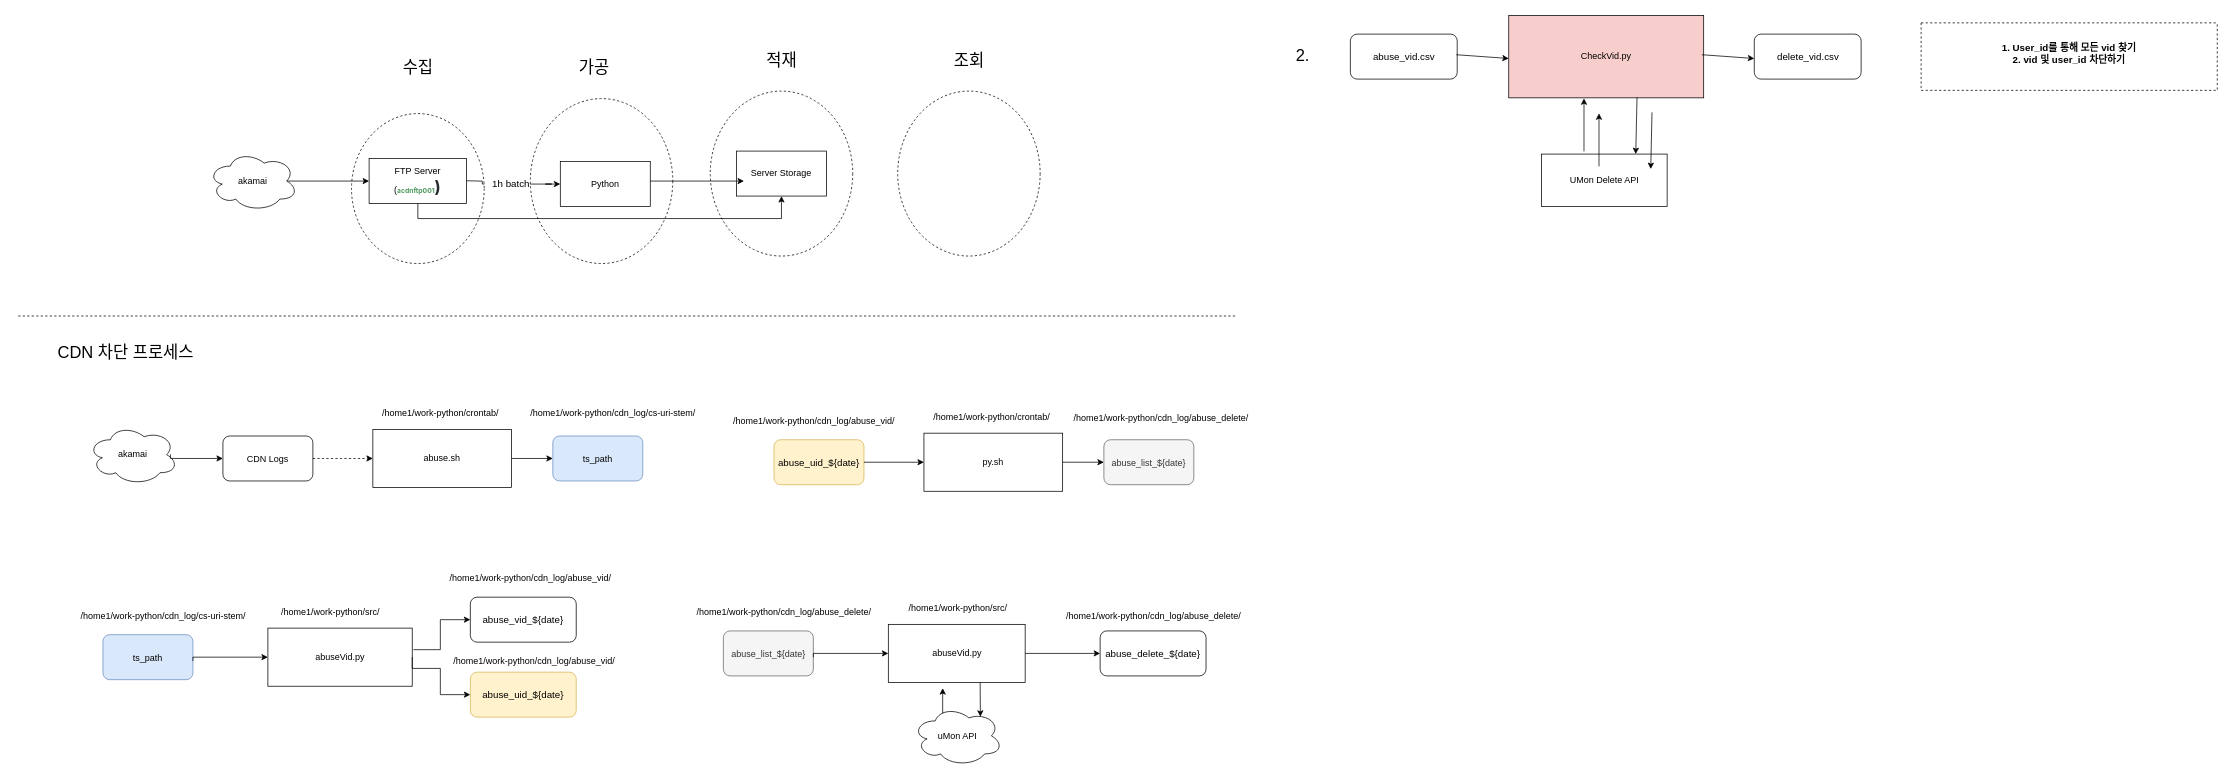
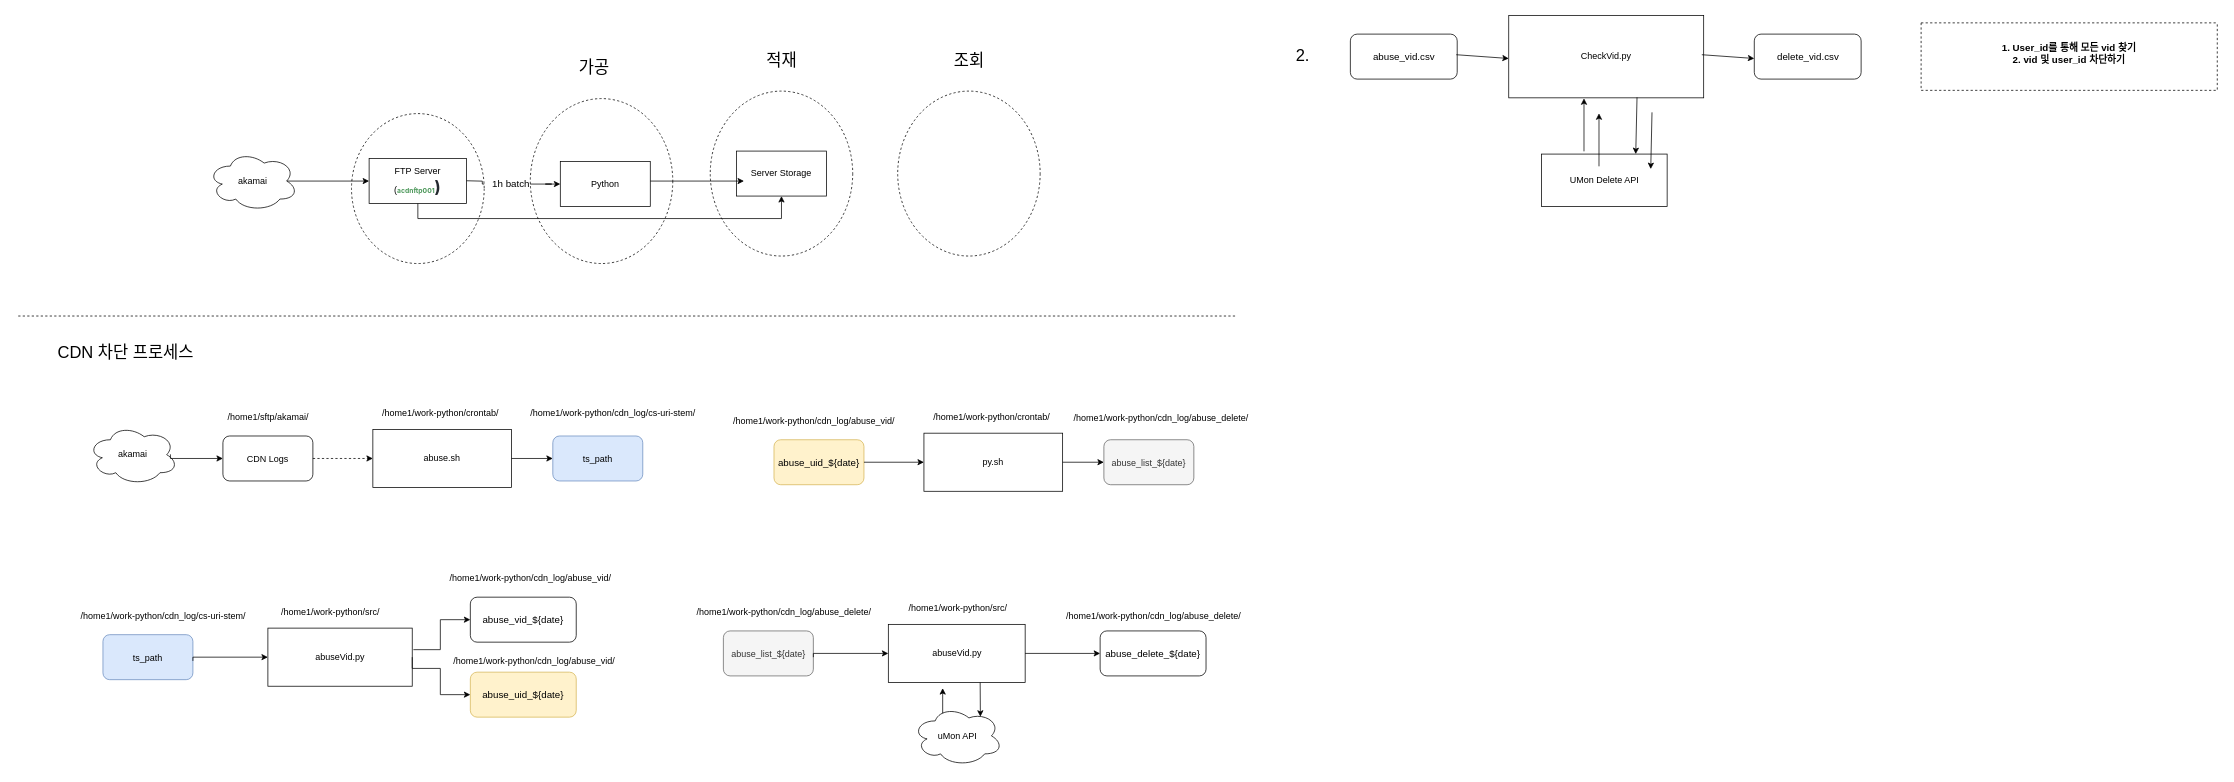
(1606, 57) -> (1606, 57)
(417, 69) -> none
none -> (267, 417)
